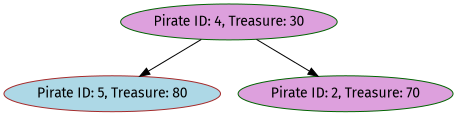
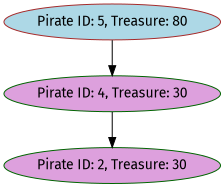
(175, 55) -> (112, 53)
(346, 94) -> (112, 166)
